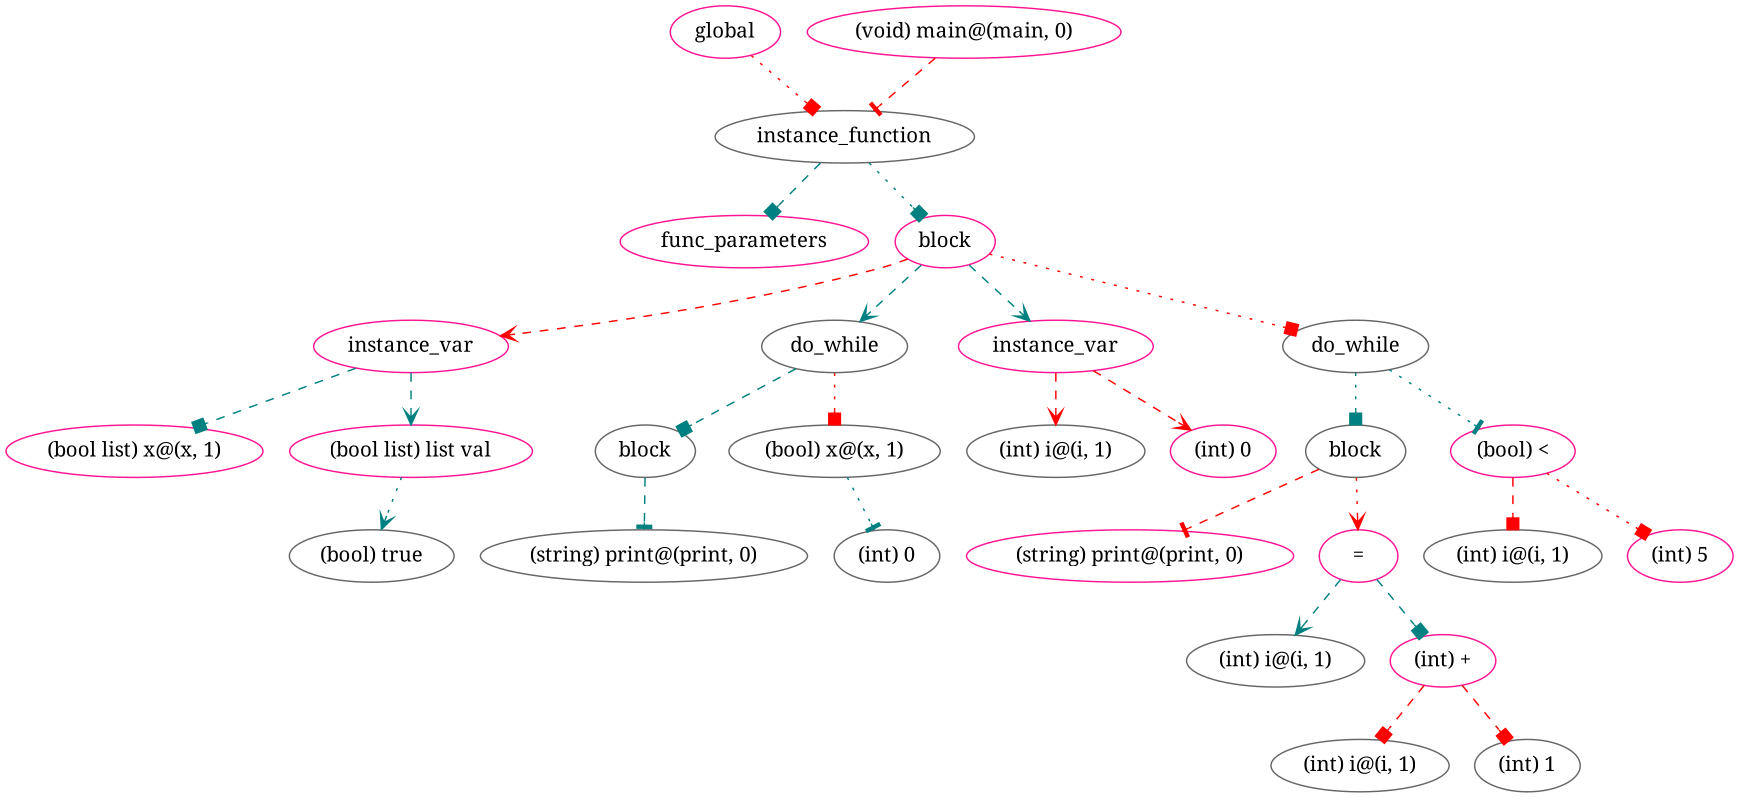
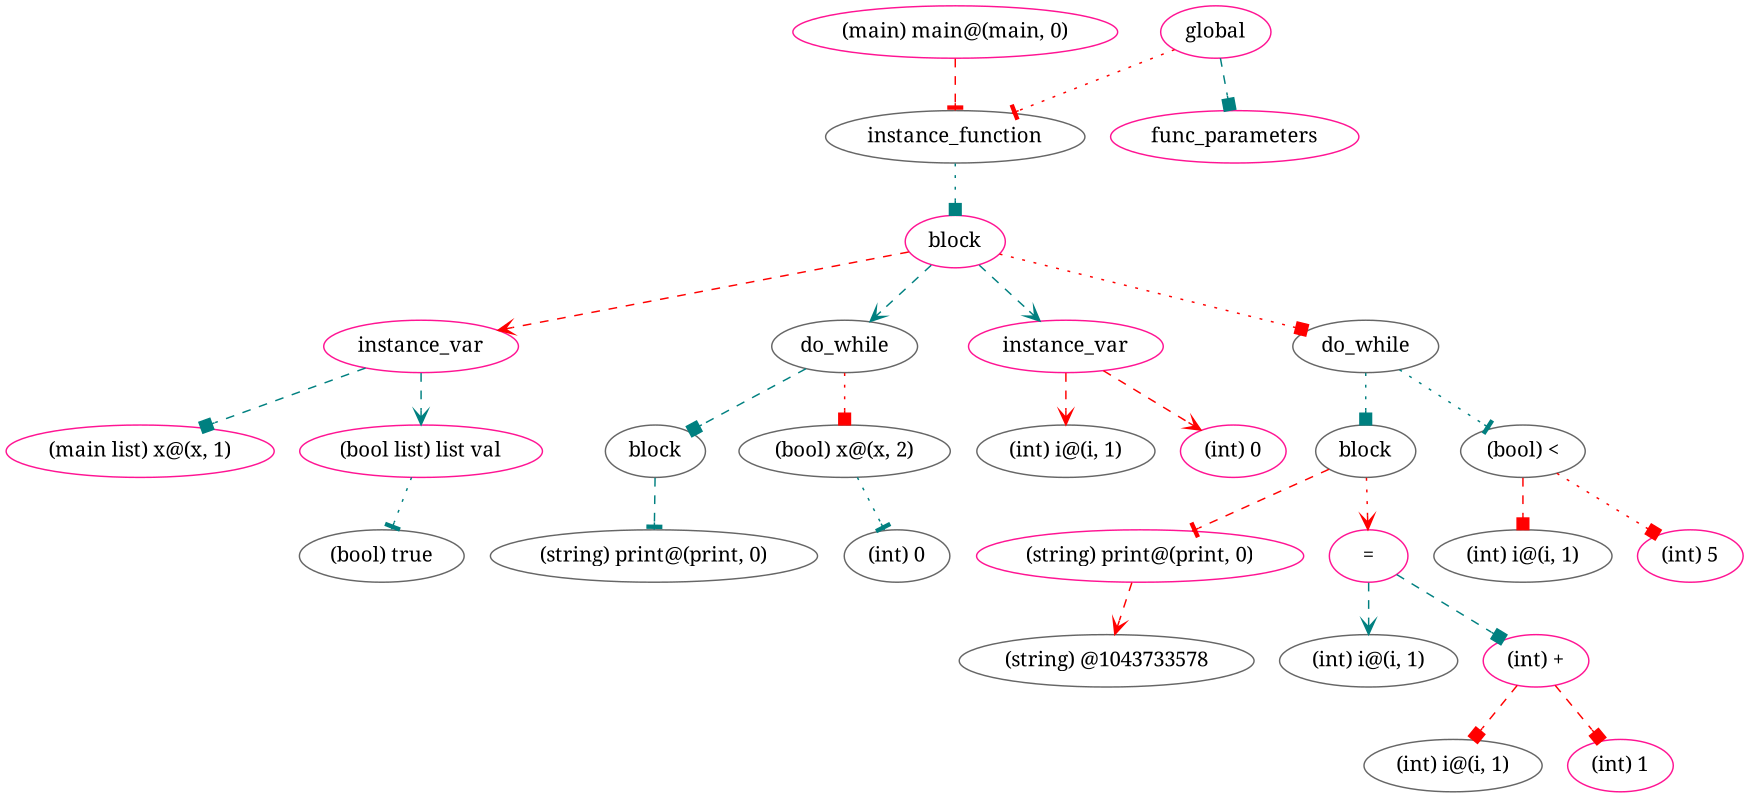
(964, 32) -> (955, 32)
(778, 79) -> (1097, 80)
(800, 184) -> (1224, 77)
(134, 451) -> (140, 451)
(835, 451) -> (845, 451)
(1513, 451) -> (1523, 451)
(394, 496) -> (403, 500)
none -> (1107, 661)
(1527, 766) -> (1620, 766)
